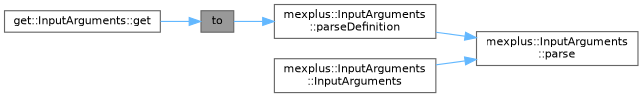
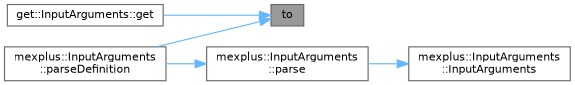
(248, 21) -> (208, 34)
(450, 63) -> (383, 64)
